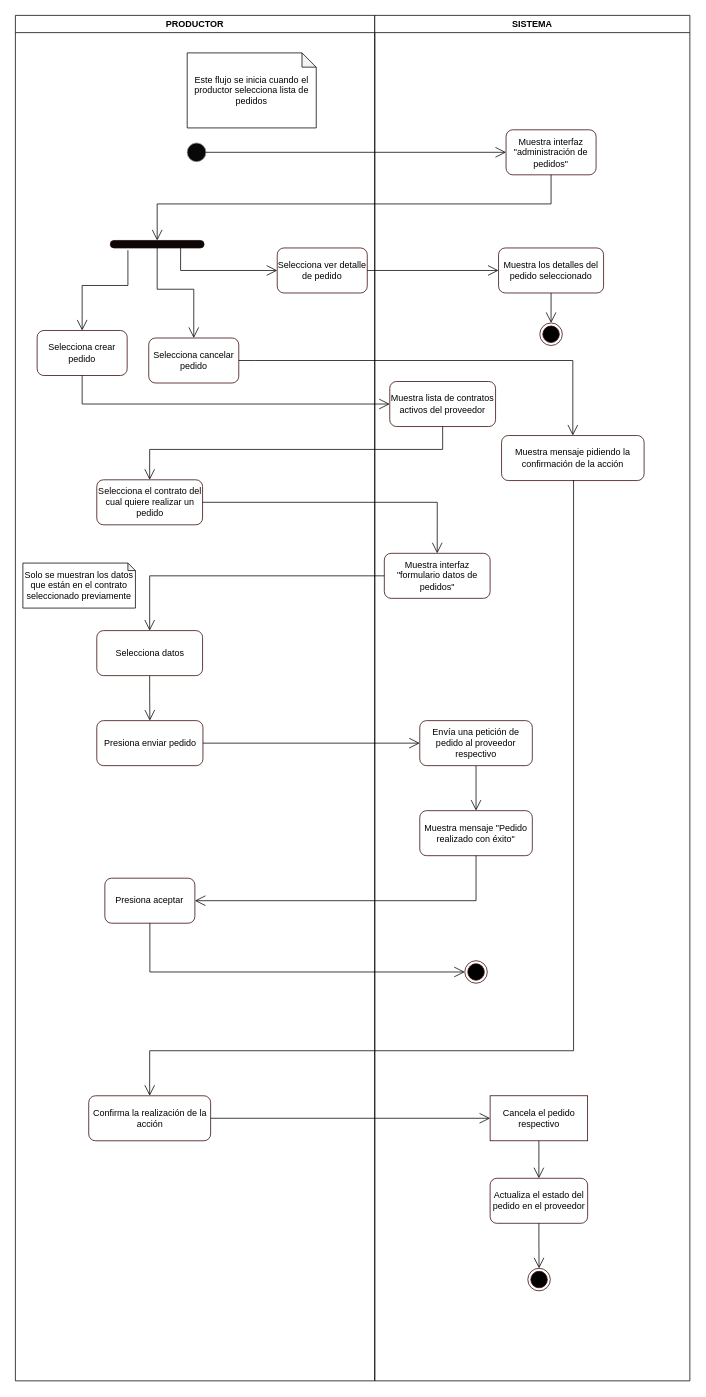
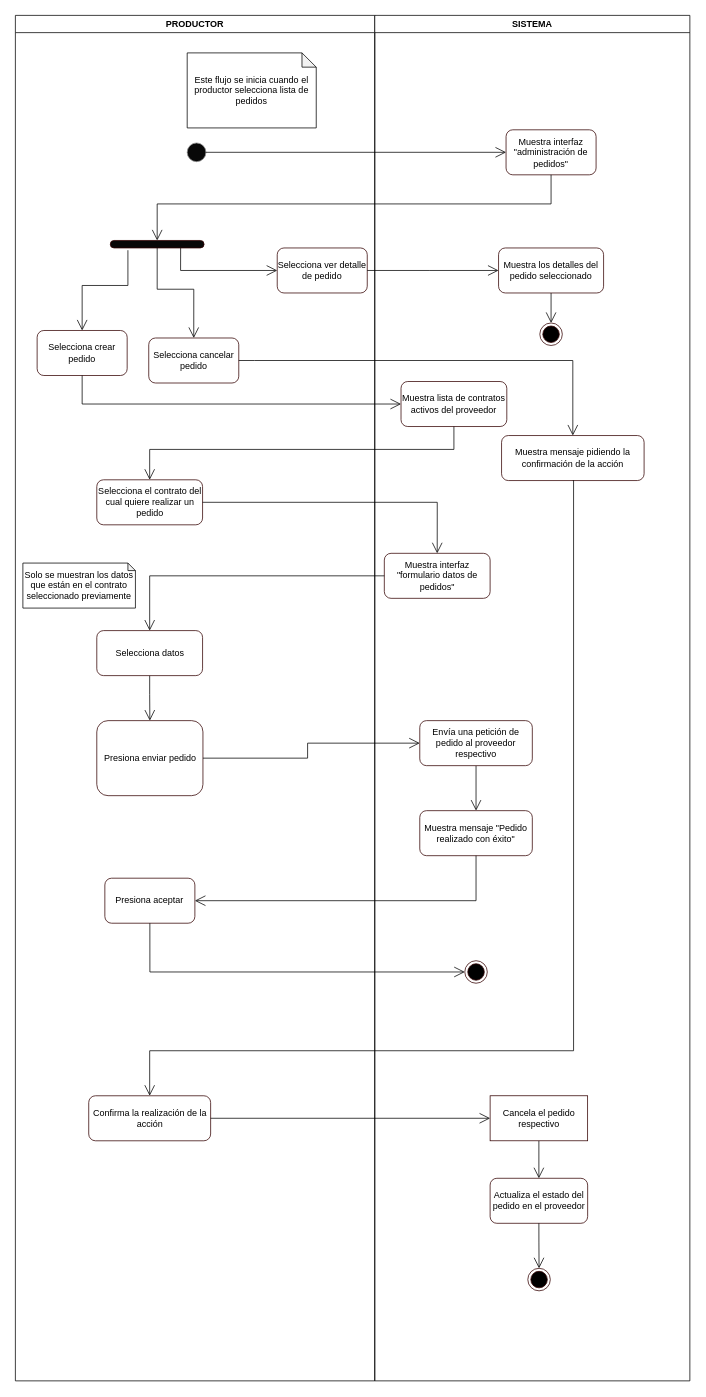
(443, 404) -> (454, 404)
(150, 743) -> (150, 758)
